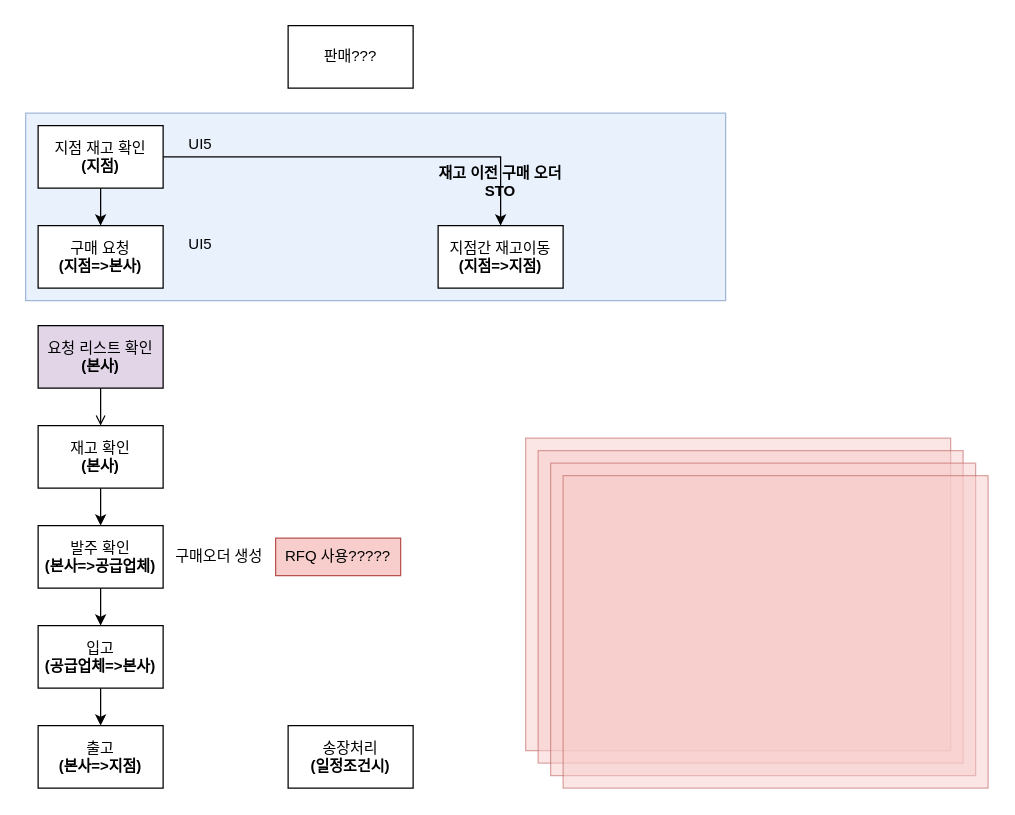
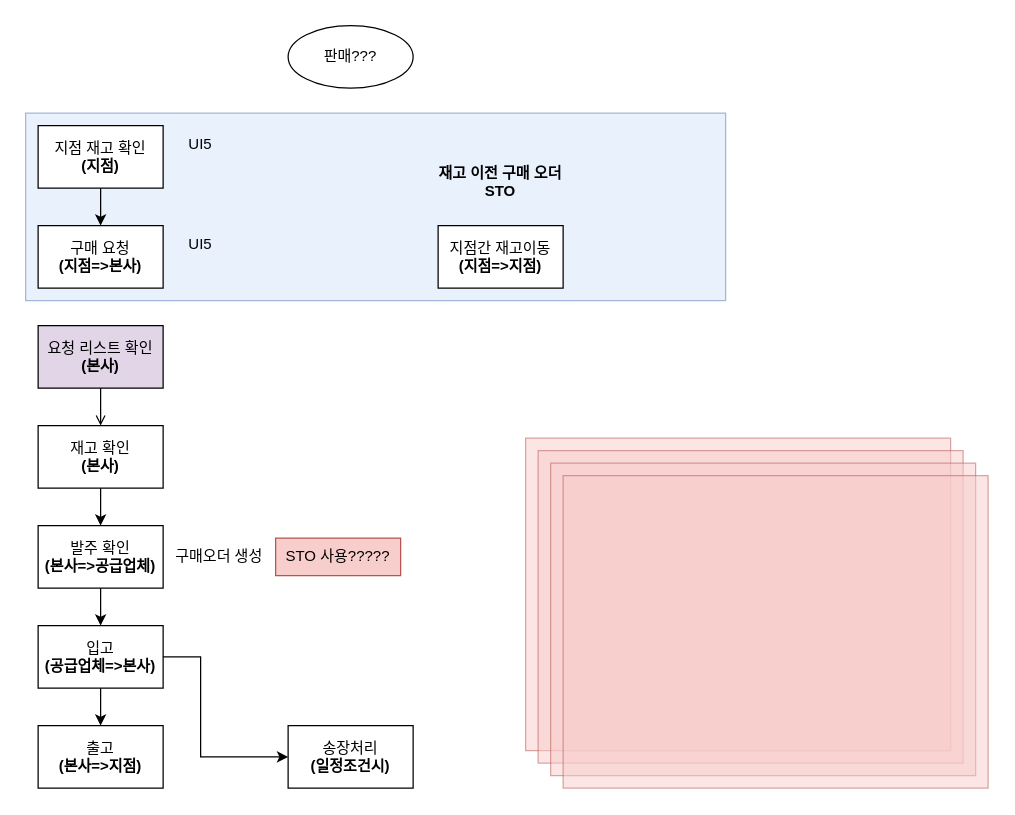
(351, 57) -> (351, 57)
(361, 157) -> none
(338, 557) -> (338, 557)
none -> (201, 728)
